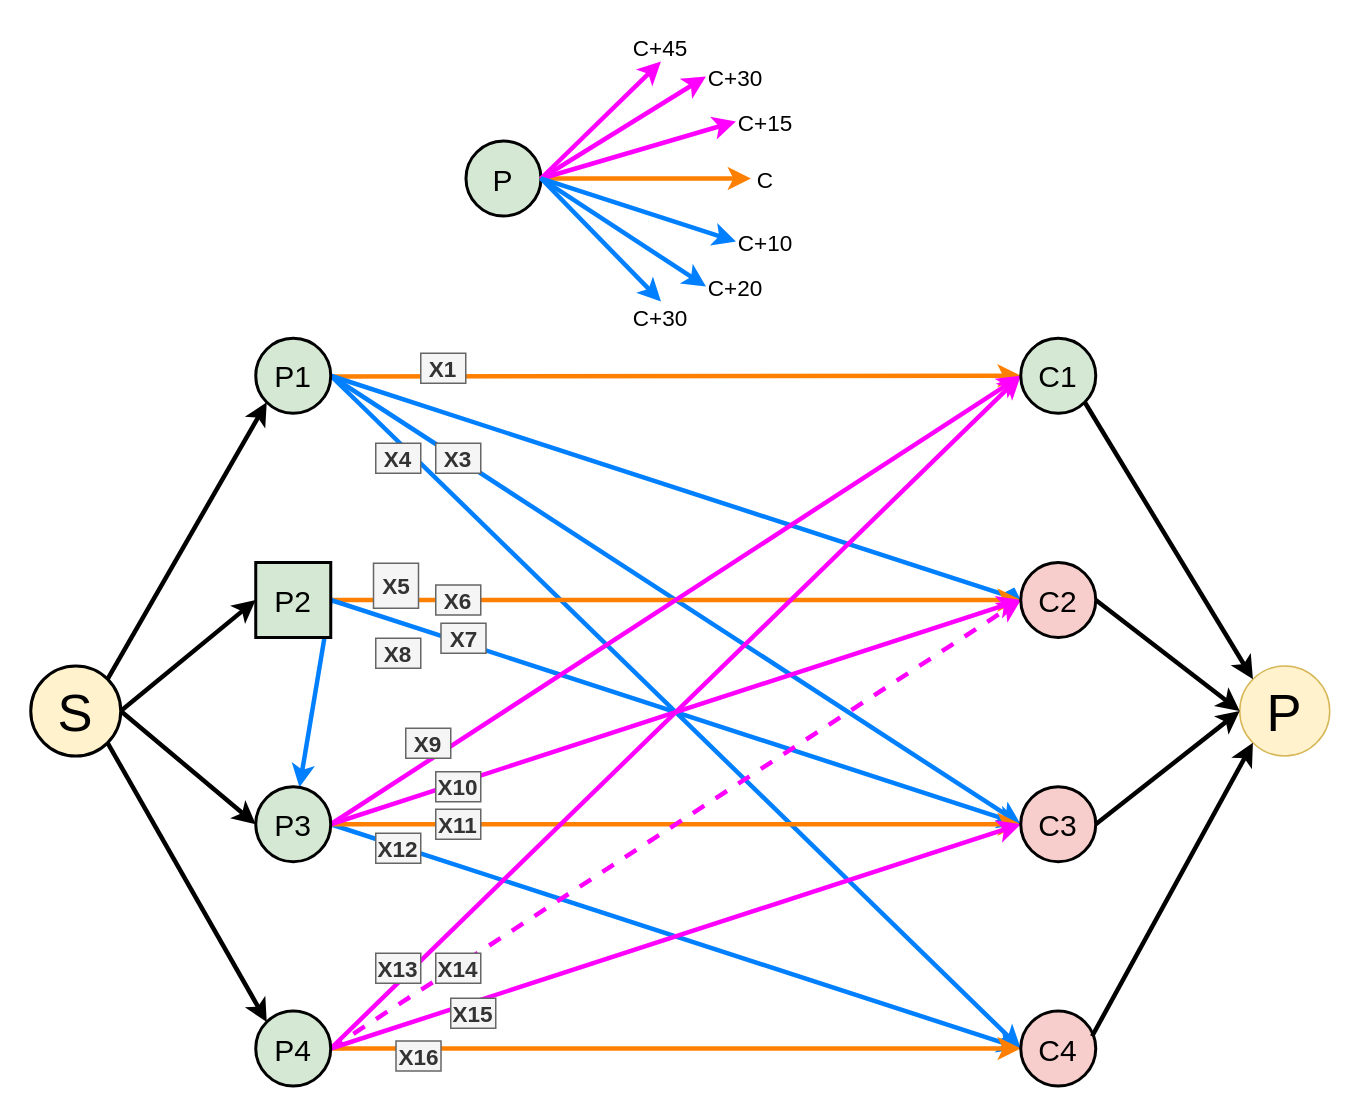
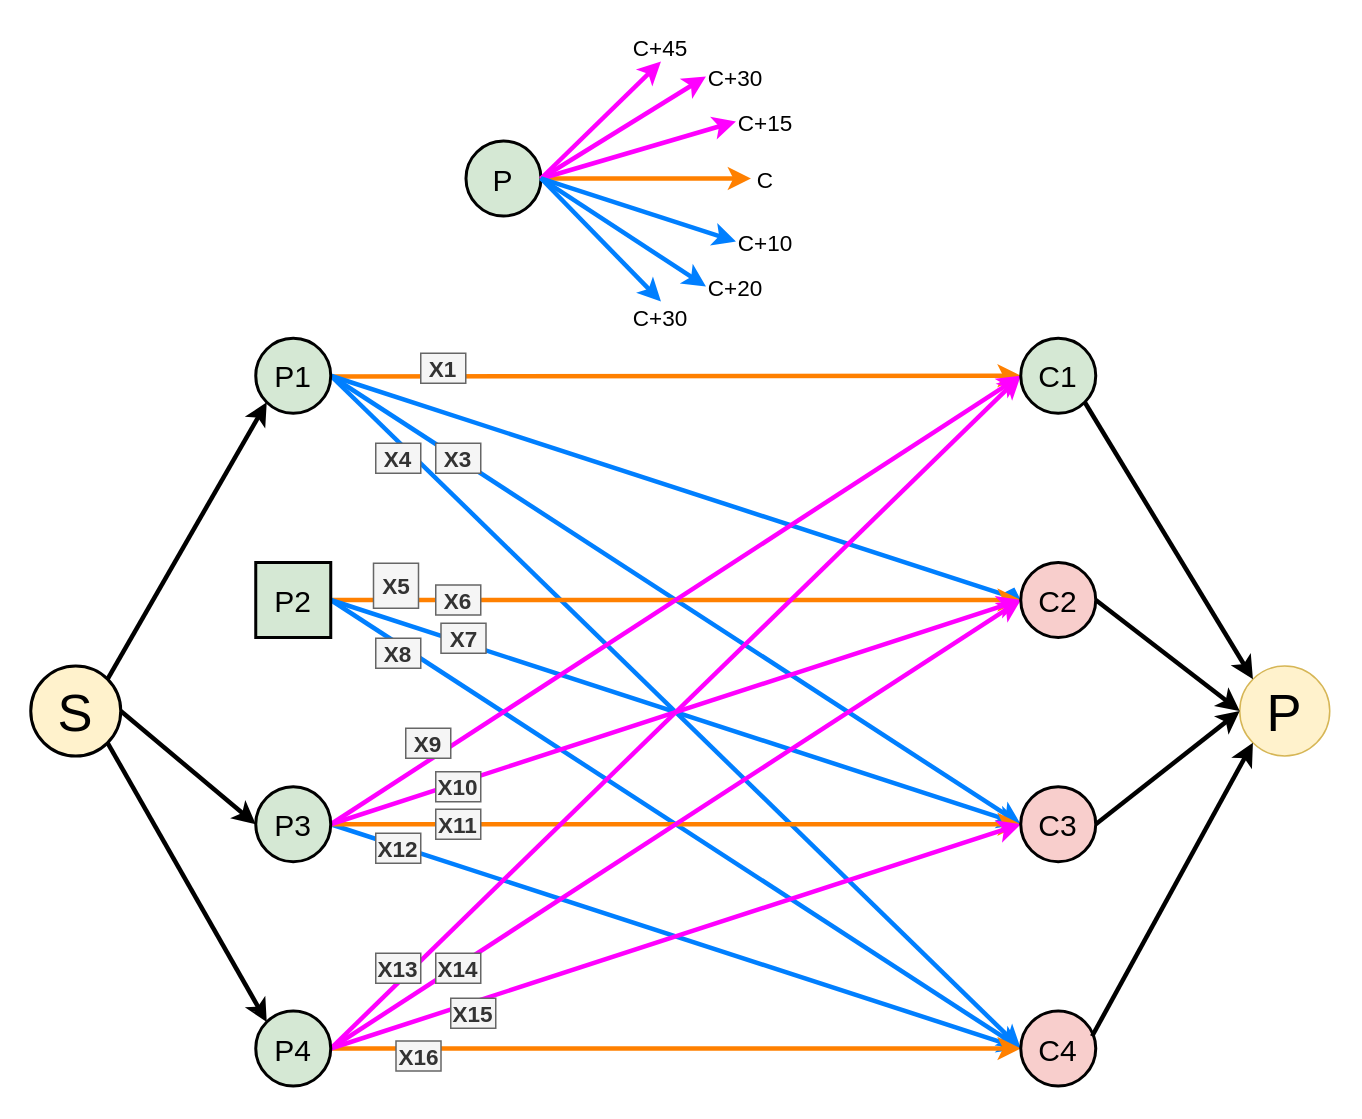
(183, 660) -> none
(313, 704) -> (842, 932)
(348, 1038) -> (348, 1038)
